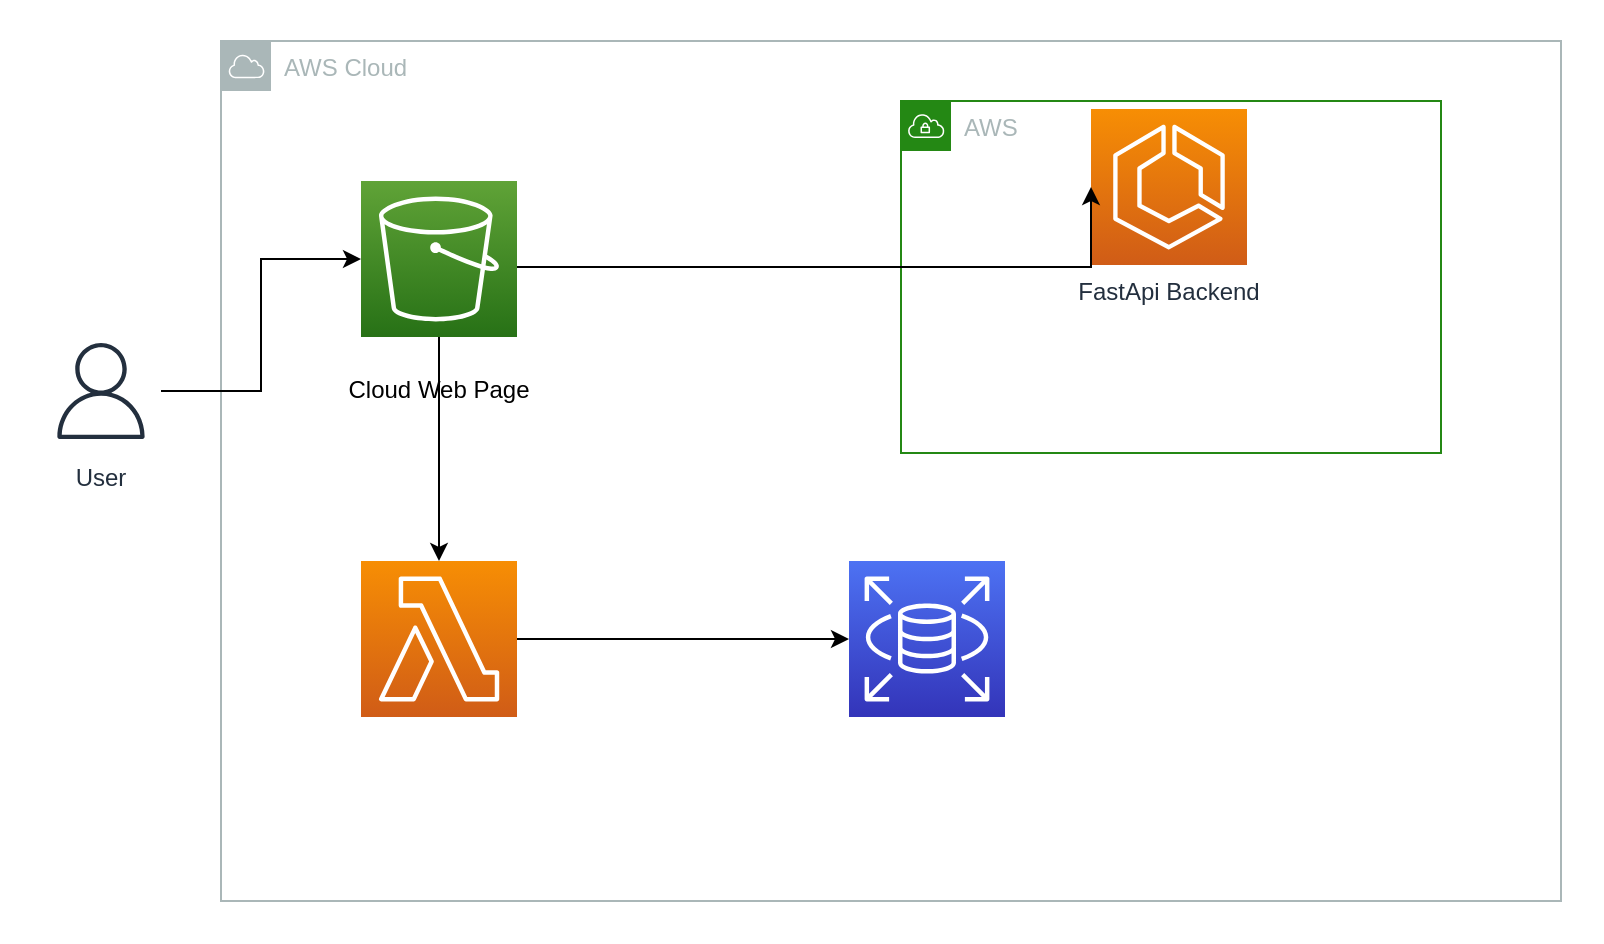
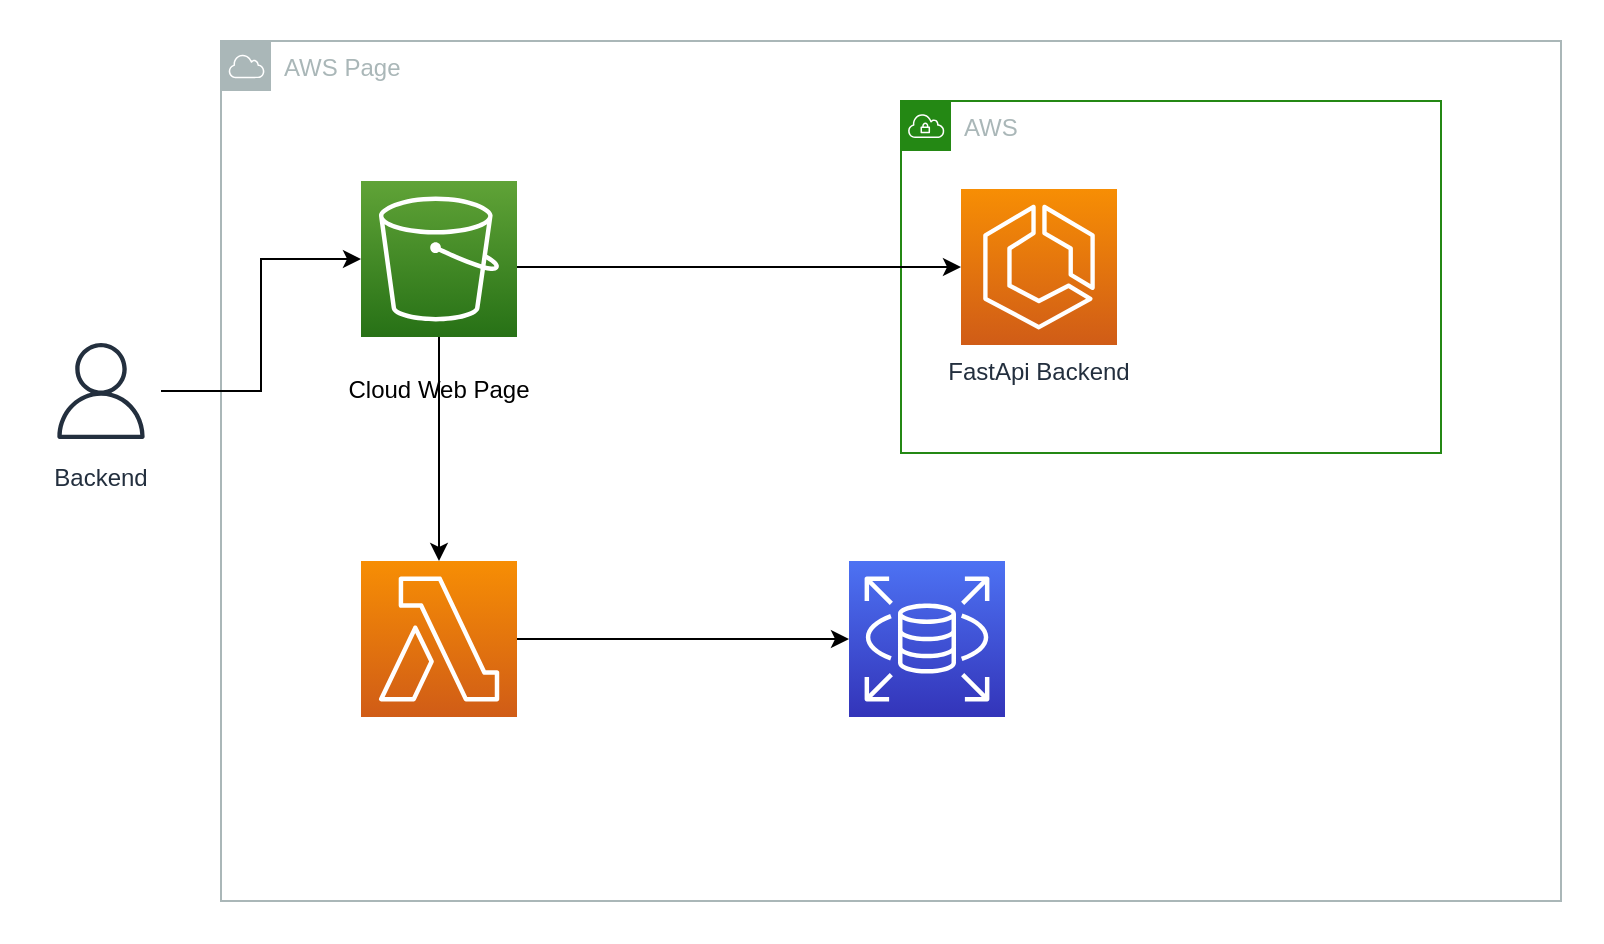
(339, 69) -> (336, 69)
(1169, 187) -> (1039, 267)
(102, 479) -> (102, 479)
